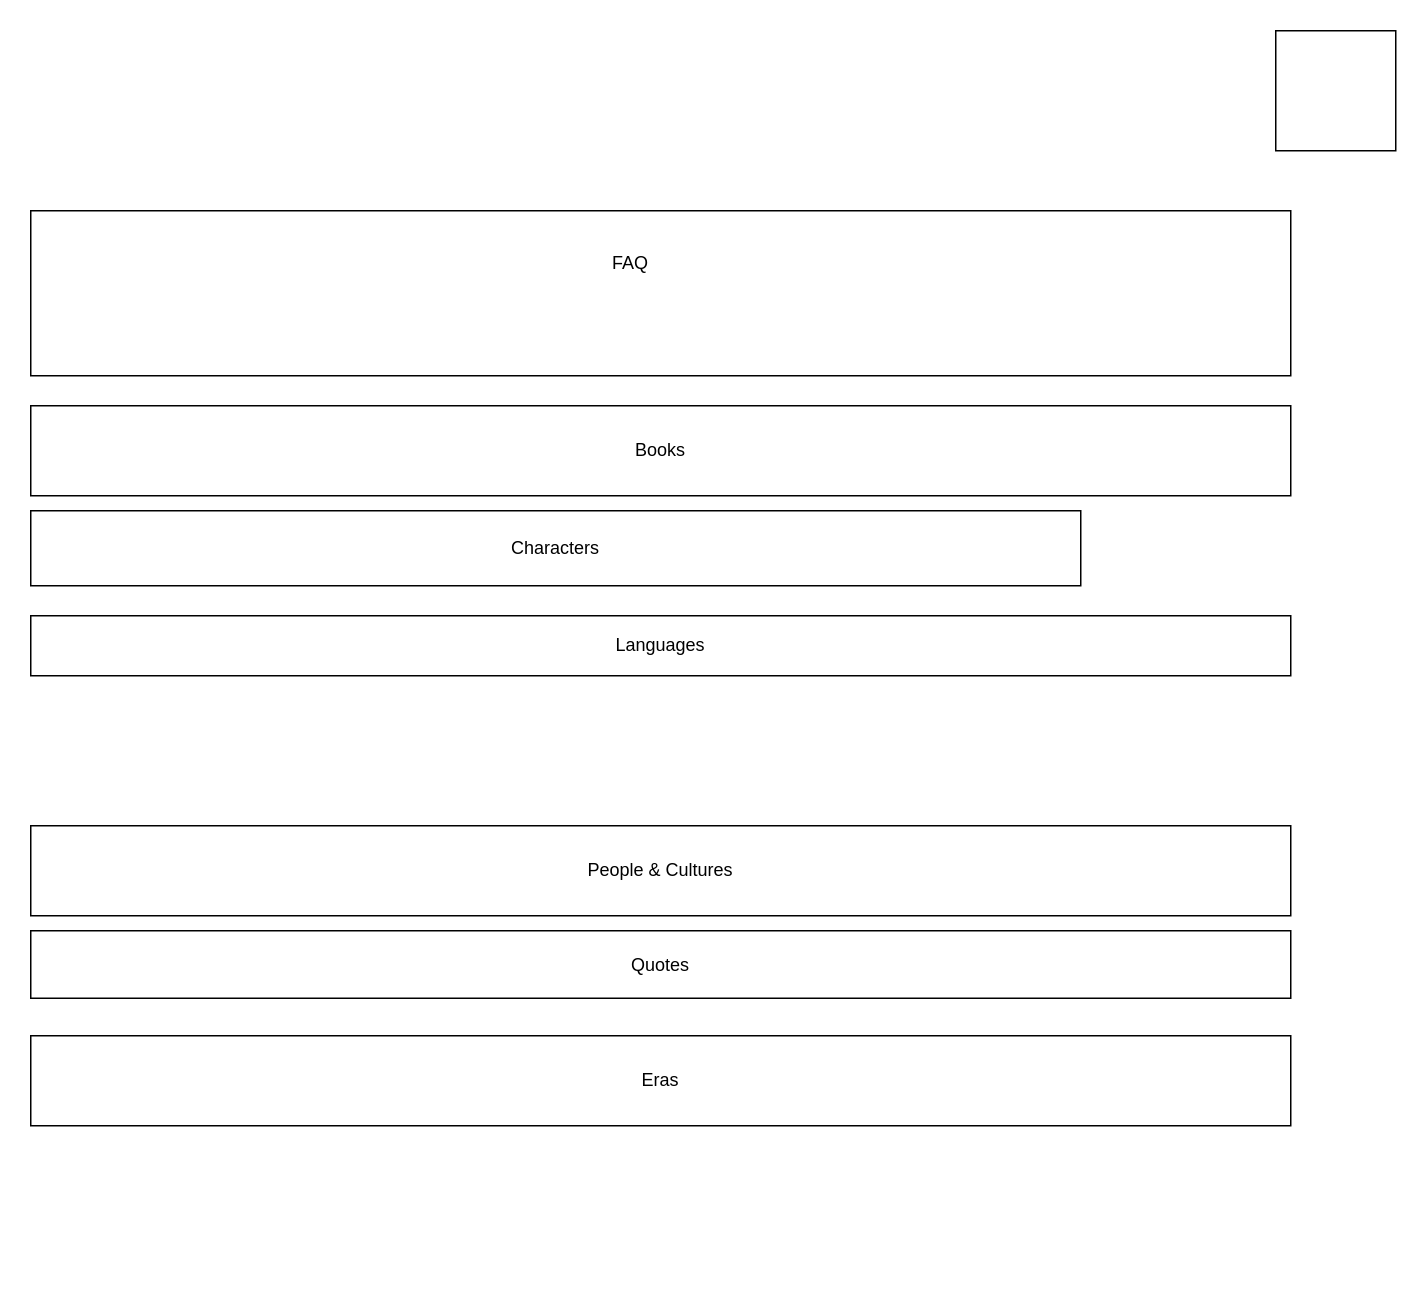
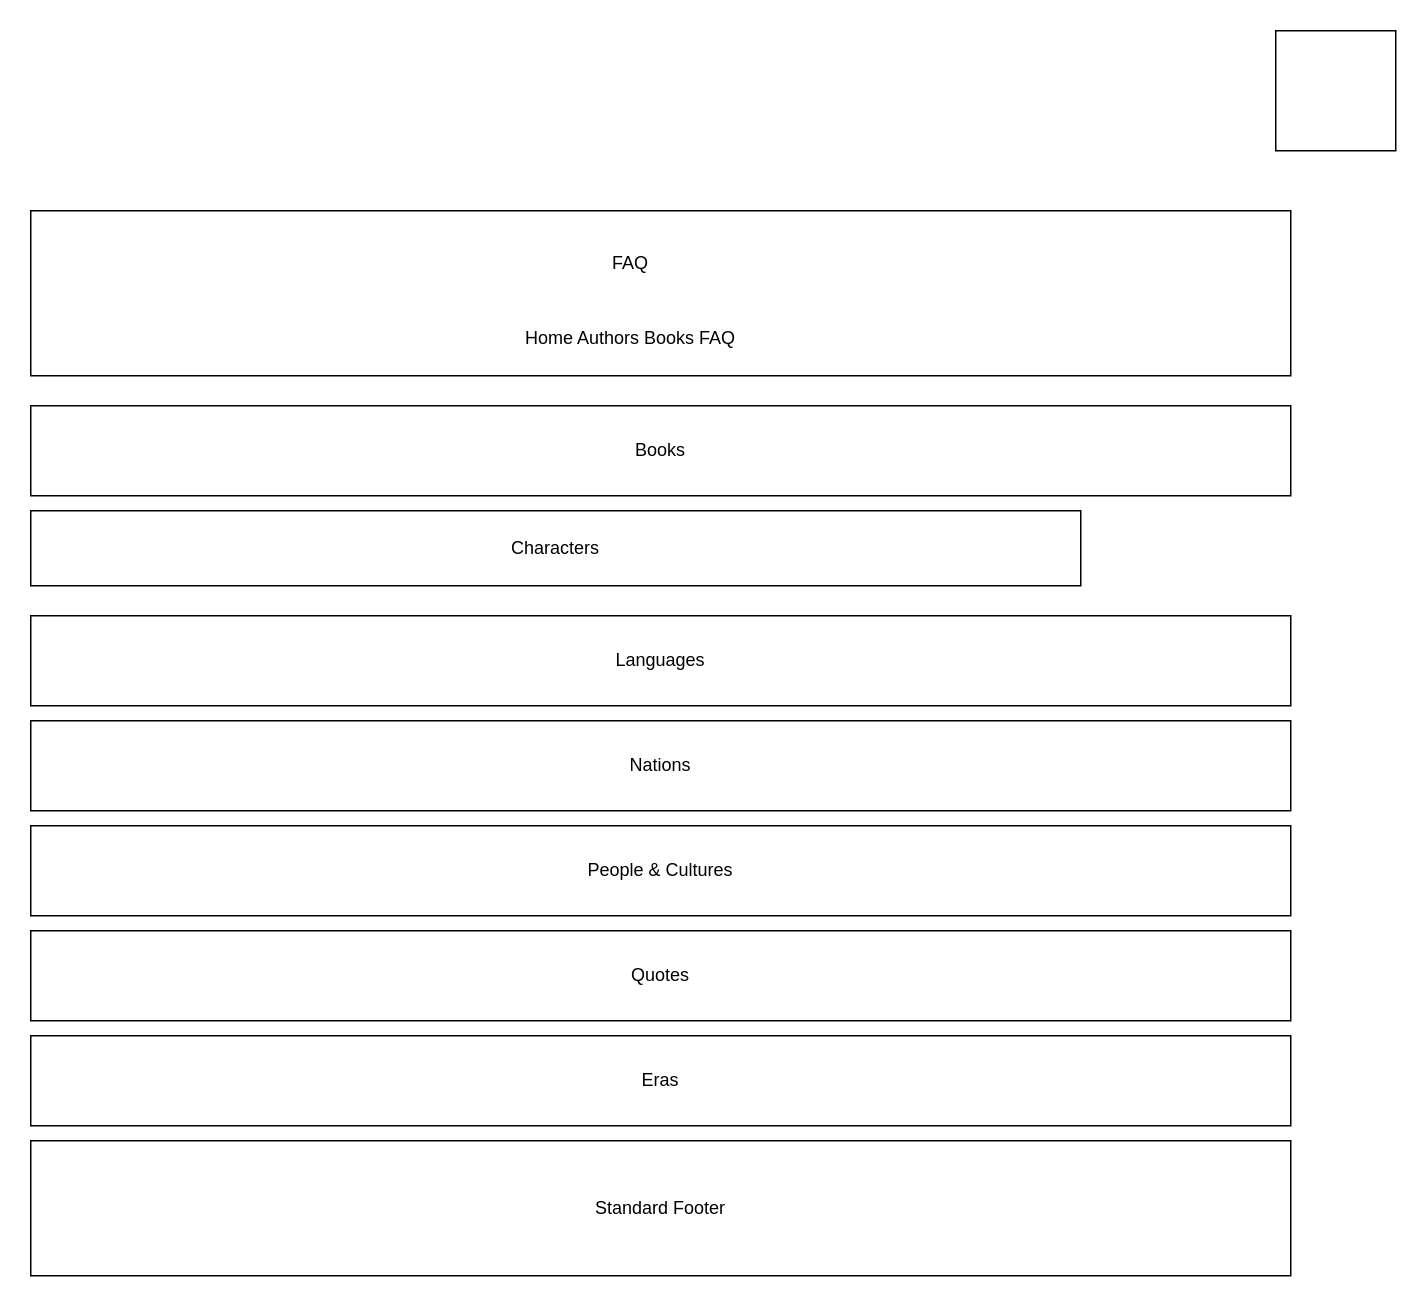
none -> (631, 338)
(661, 646) -> (661, 661)
none -> (661, 766)
(661, 965) -> (661, 976)
none -> (661, 1208)
